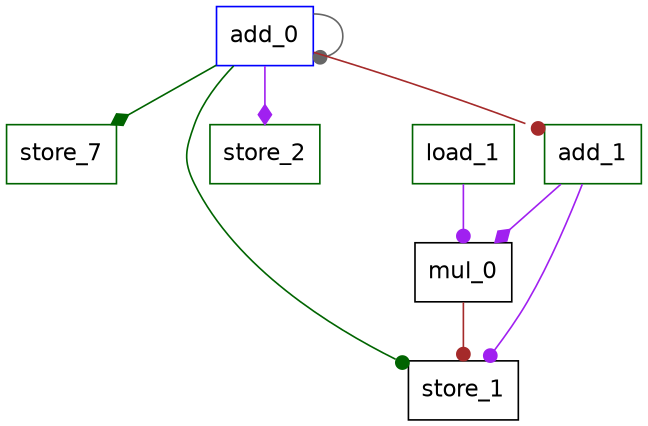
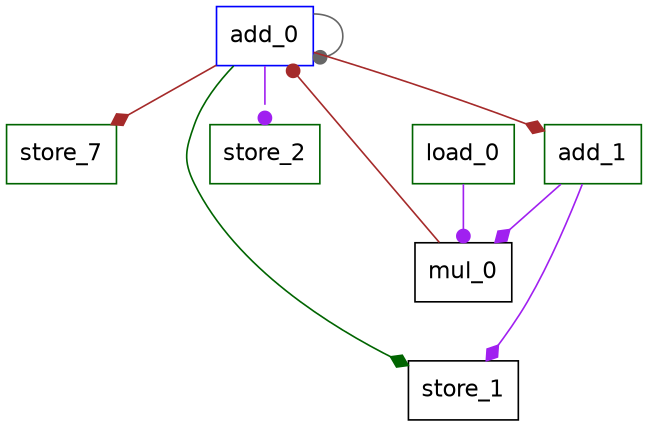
(265, 85) -> (265, 85)
(420, 86) -> (420, 86)
(172, 90) -> (172, 90)
(463, 154) -> (463, 154)
(233, 241) -> (233, 241)
(544, 270) -> (544, 270)
(463, 325) -> (368, 159)
